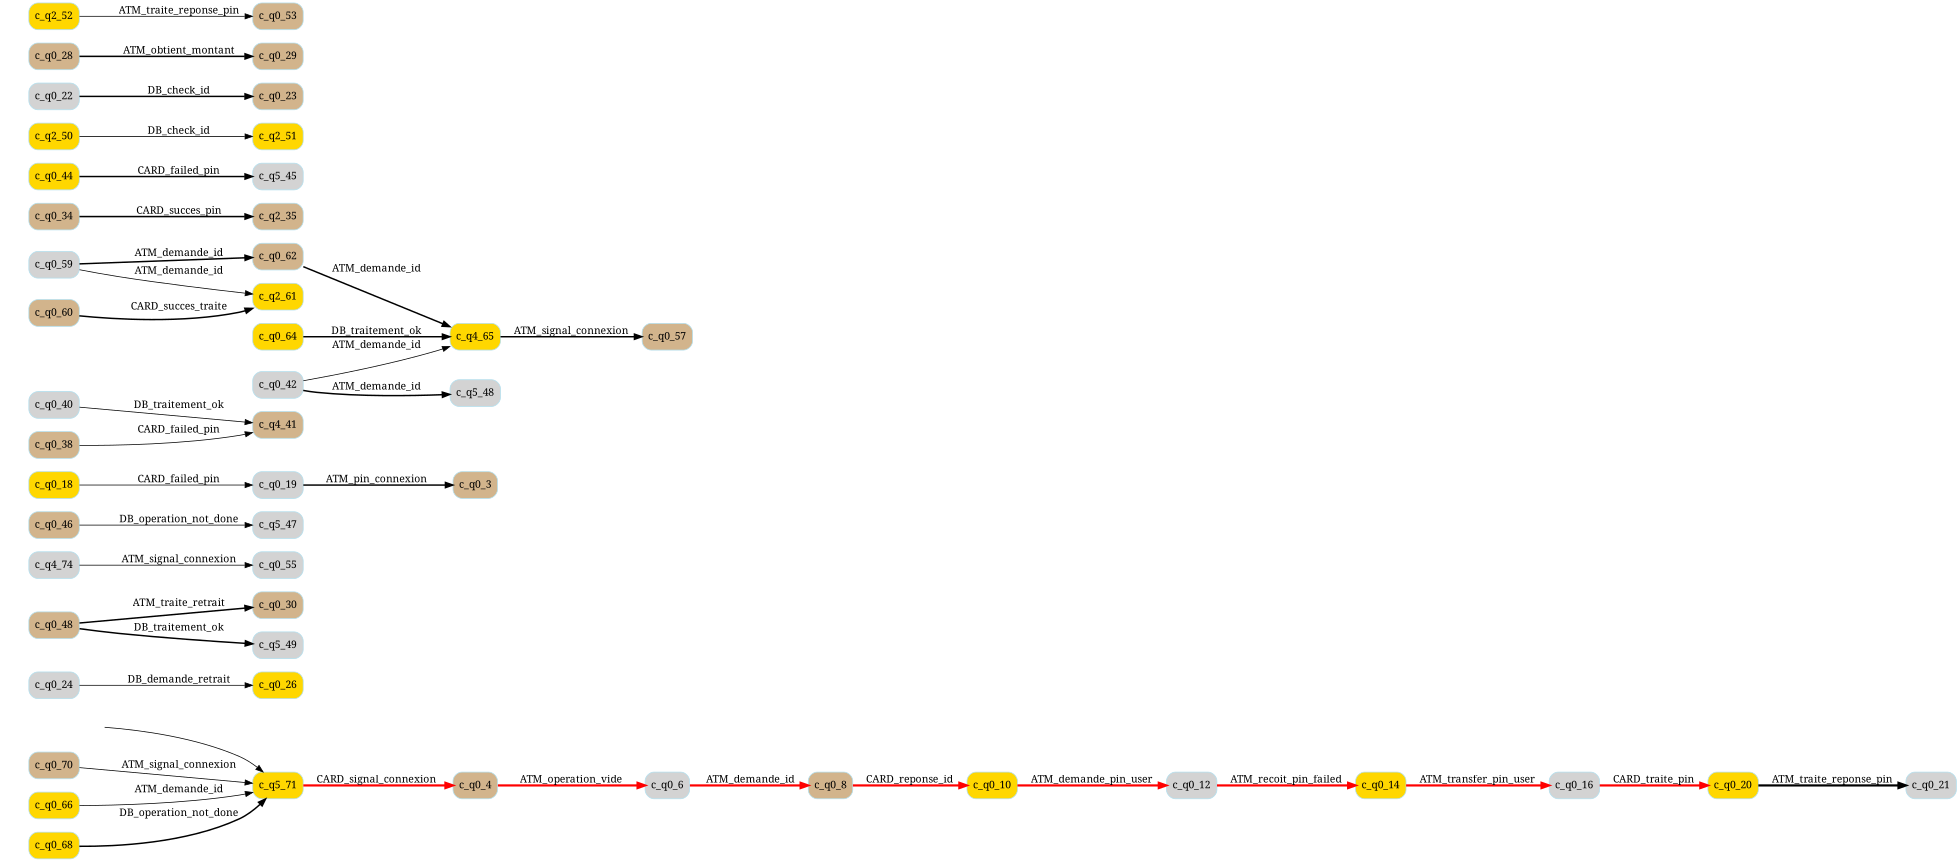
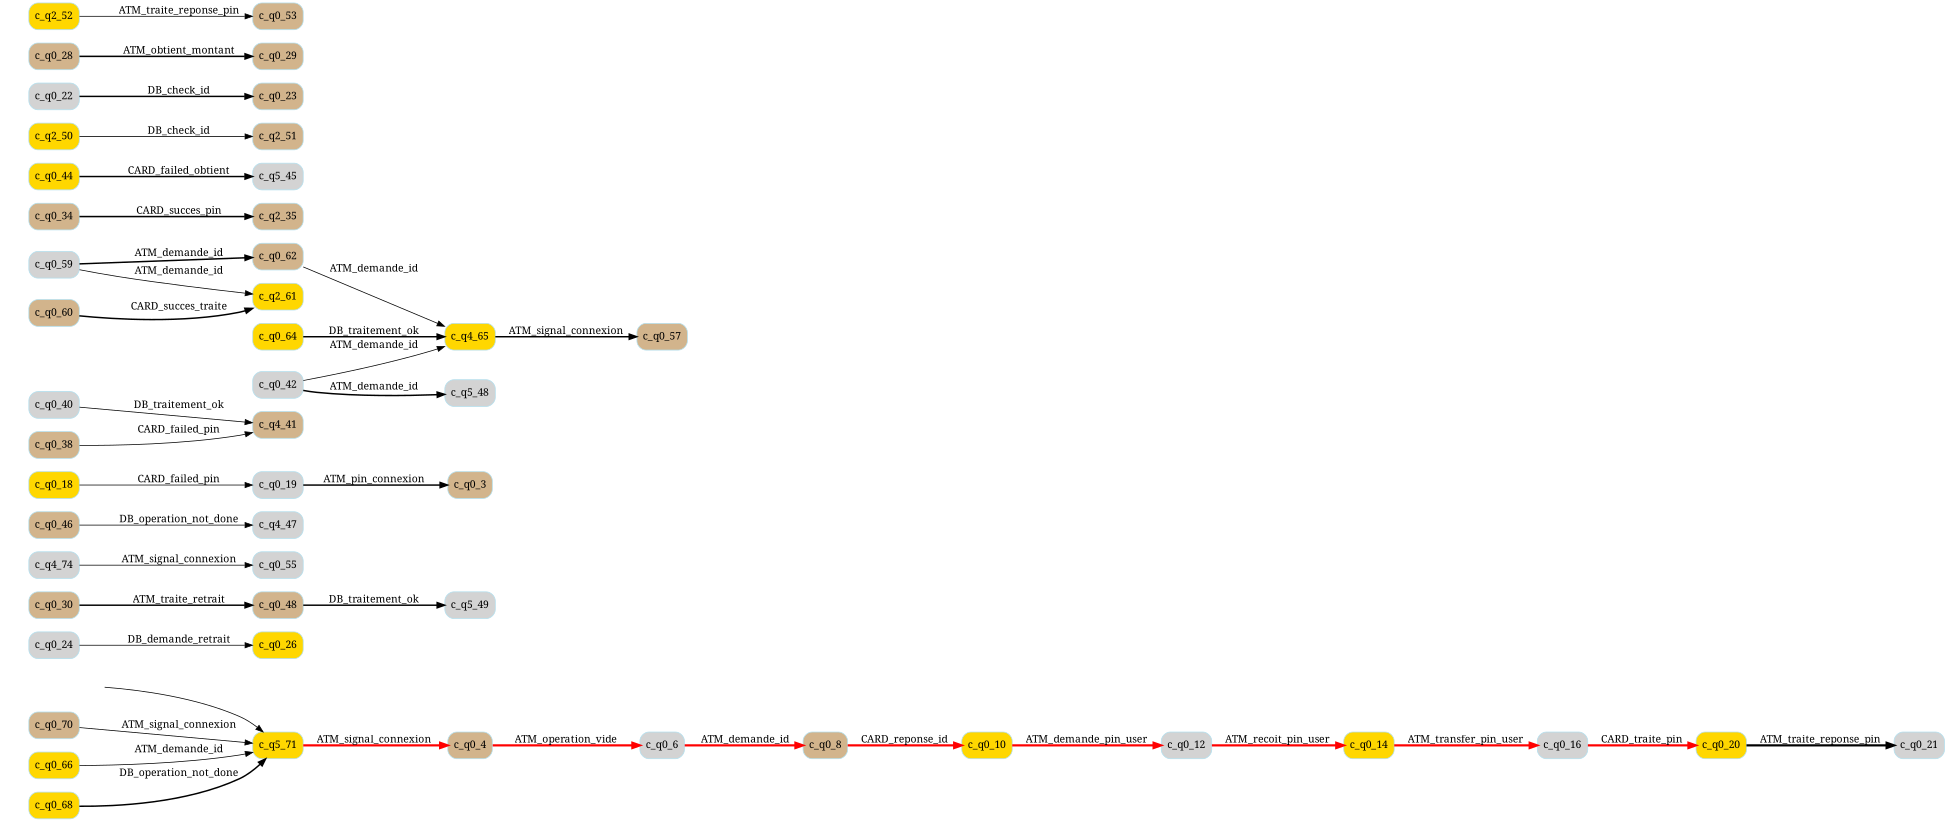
(278, 136) -> (278, 136)
(179, 171) -> (179, 171)
(373, 295) -> (370, 295)
(278, 525) -> (278, 525)
(162, 616) -> (162, 605)
(377, 780) -> (374, 740)
(1286, 780) -> (1278, 740)
